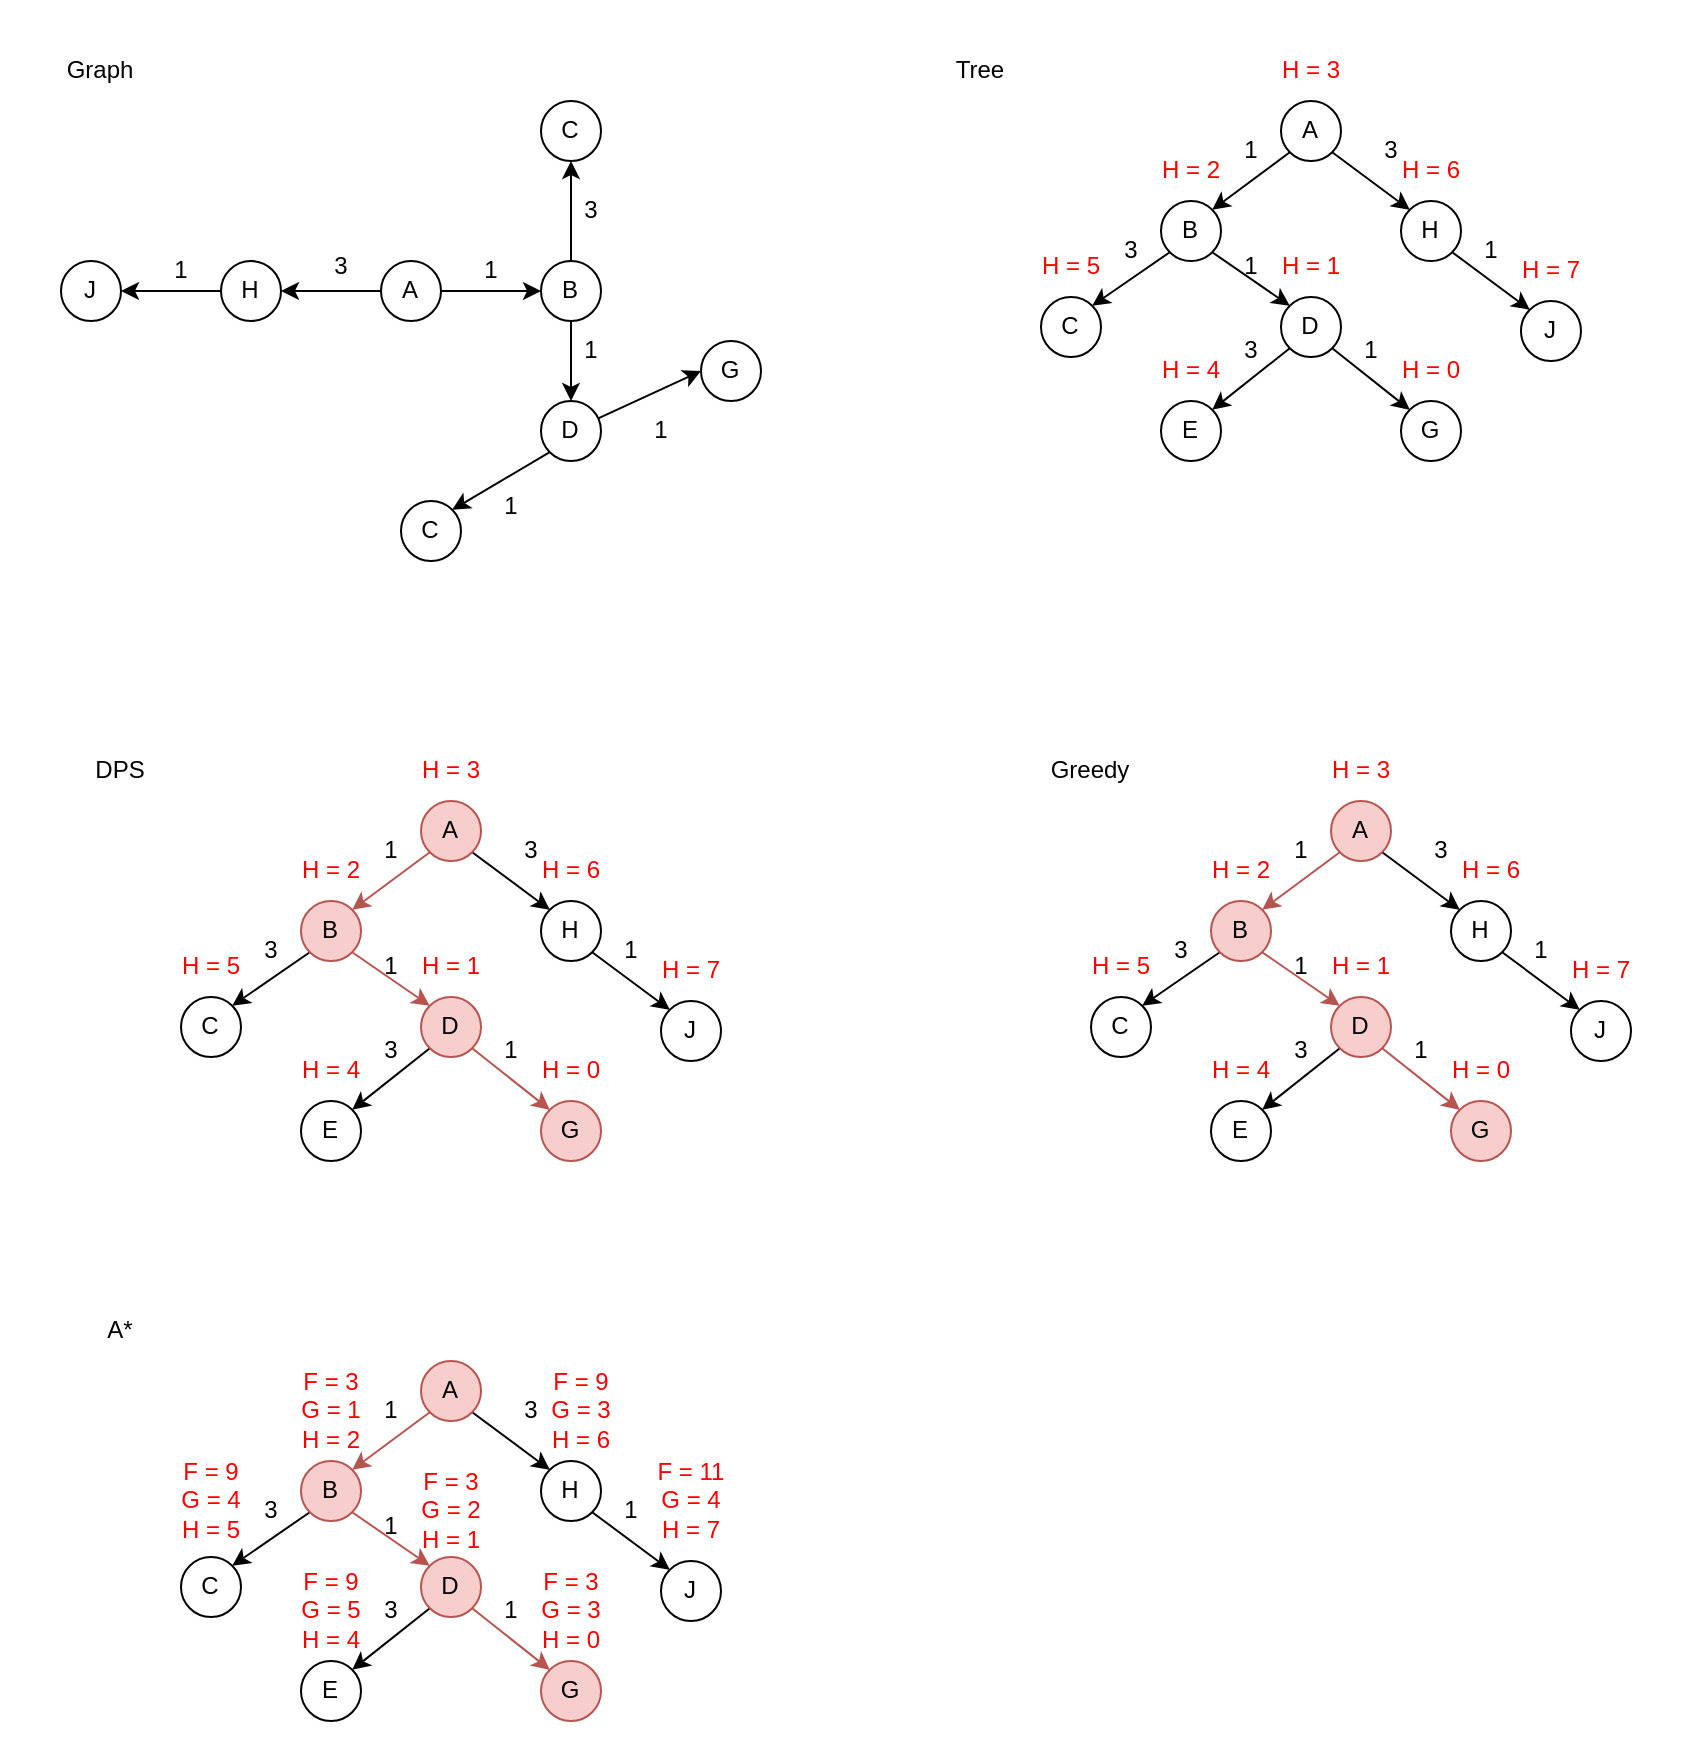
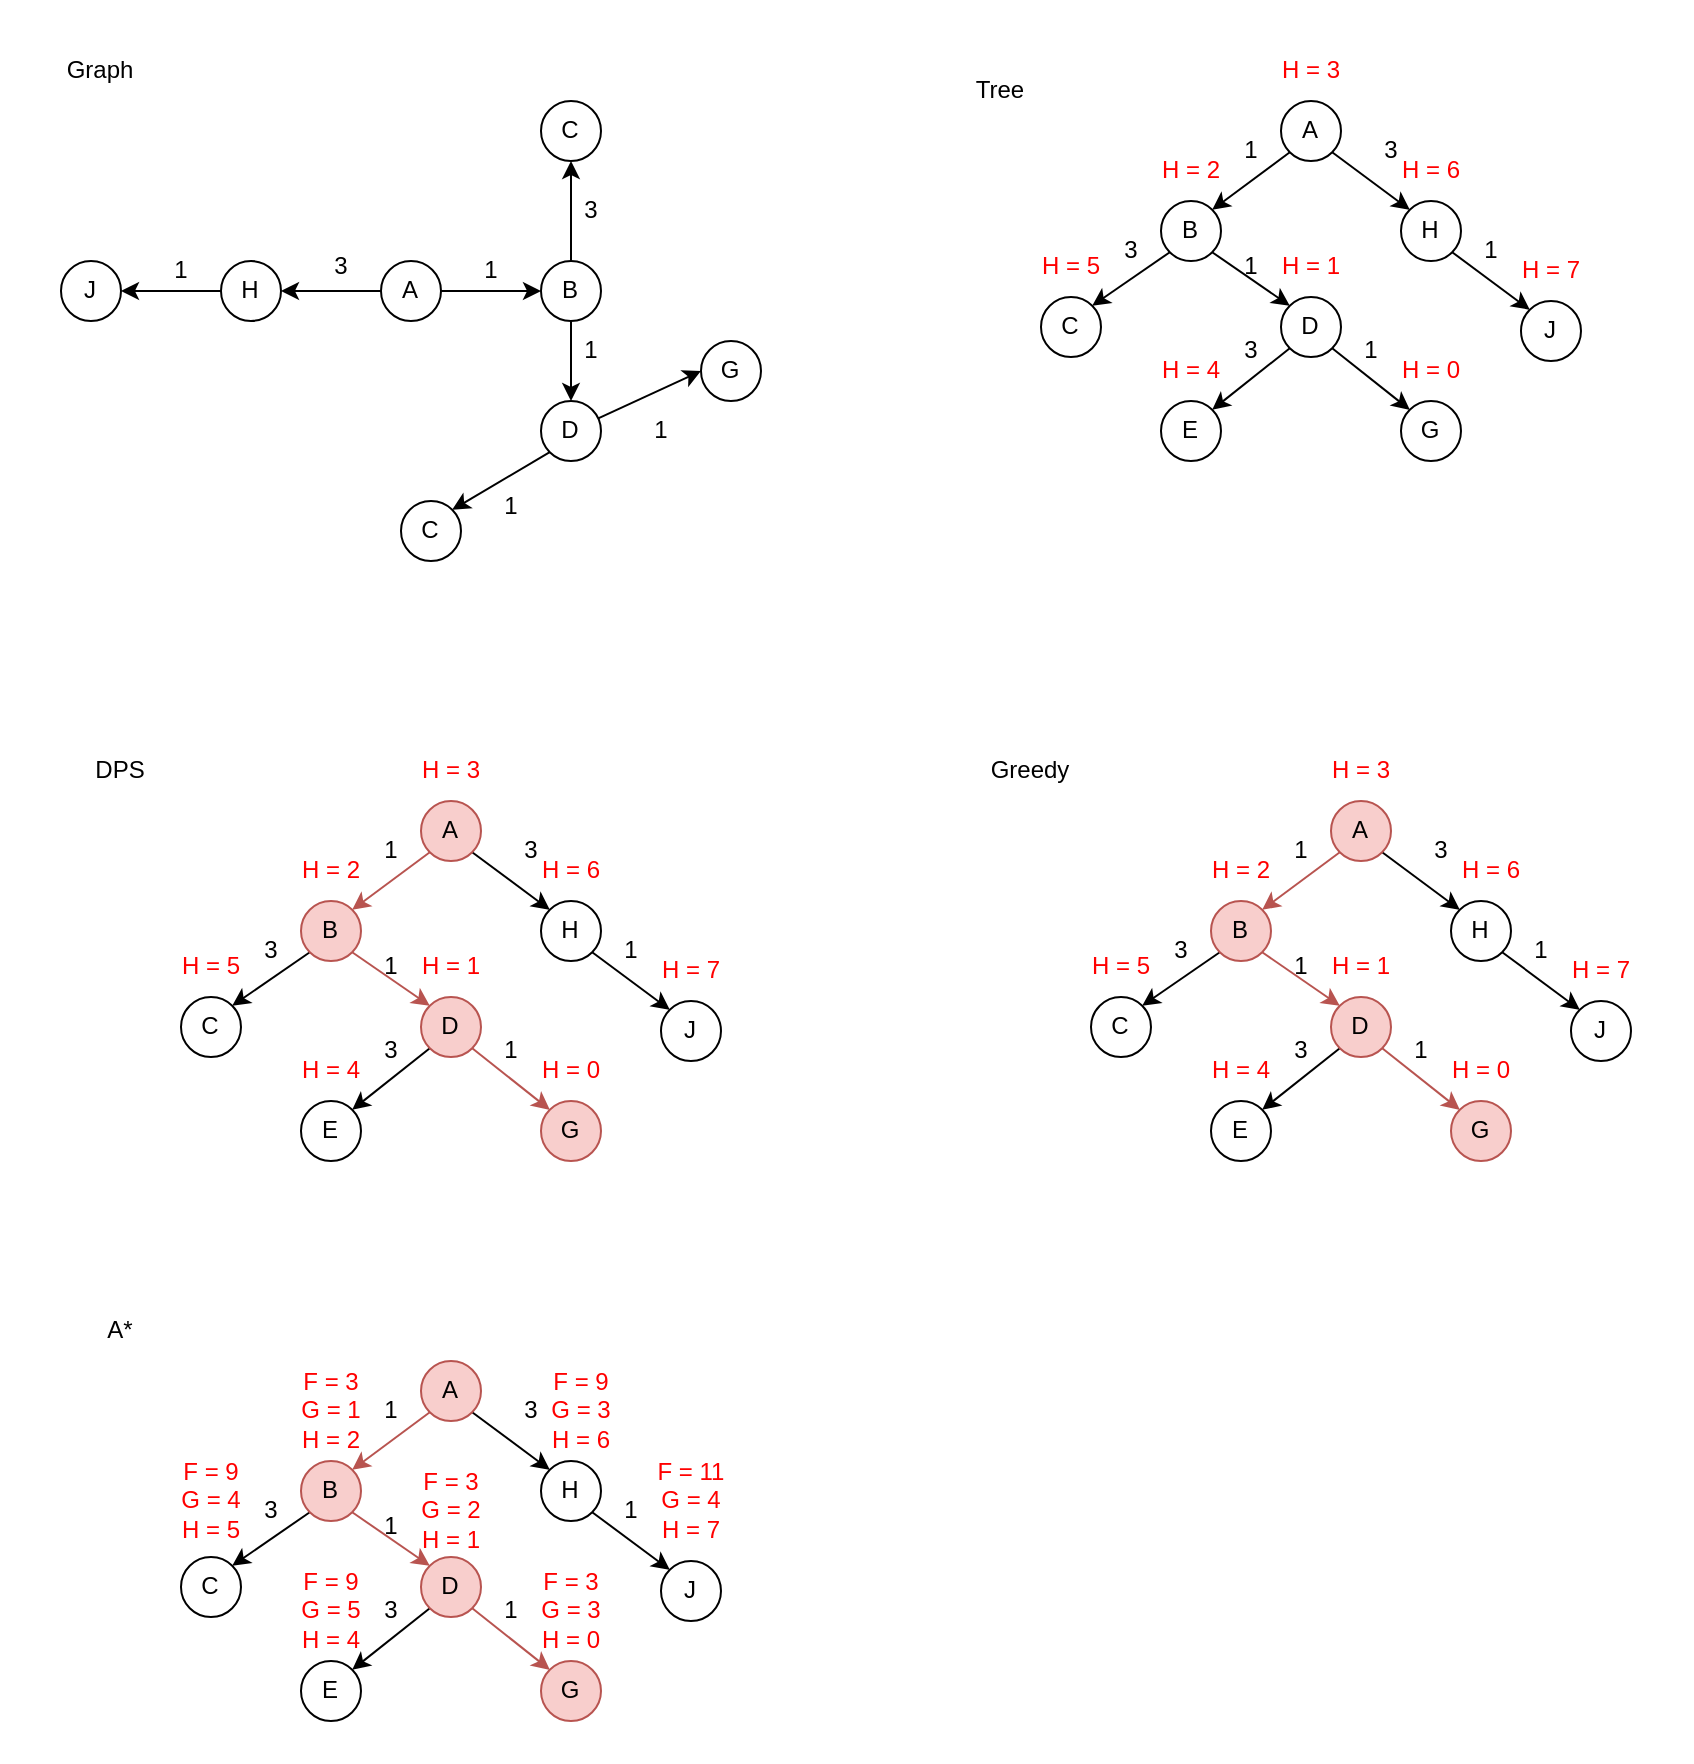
(981, 71) -> (1001, 91)
(1091, 771) -> (1031, 771)
